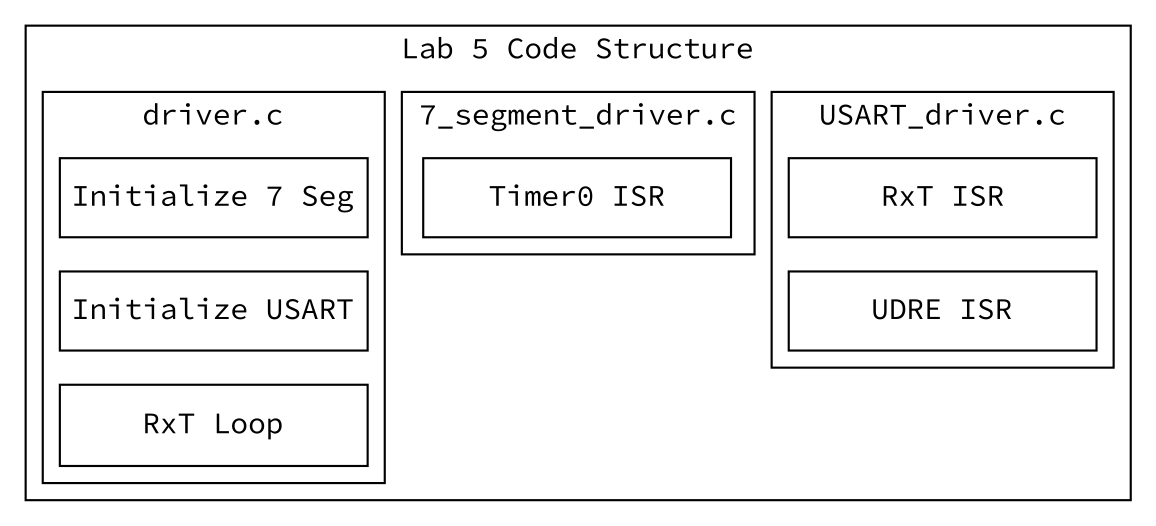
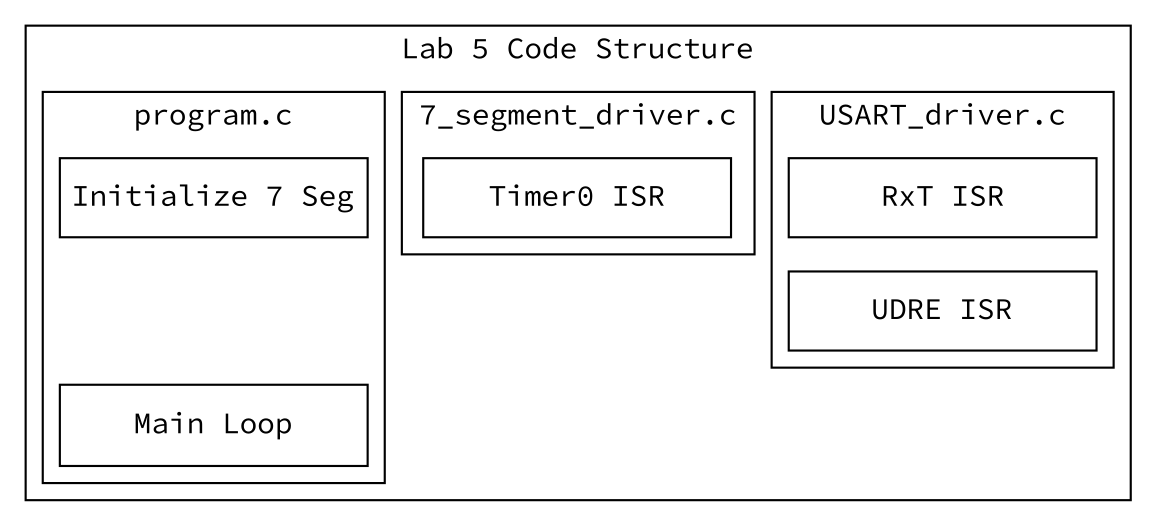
(214, 116) -> (214, 116)
(214, 311) -> none
(214, 425) -> (214, 425)
